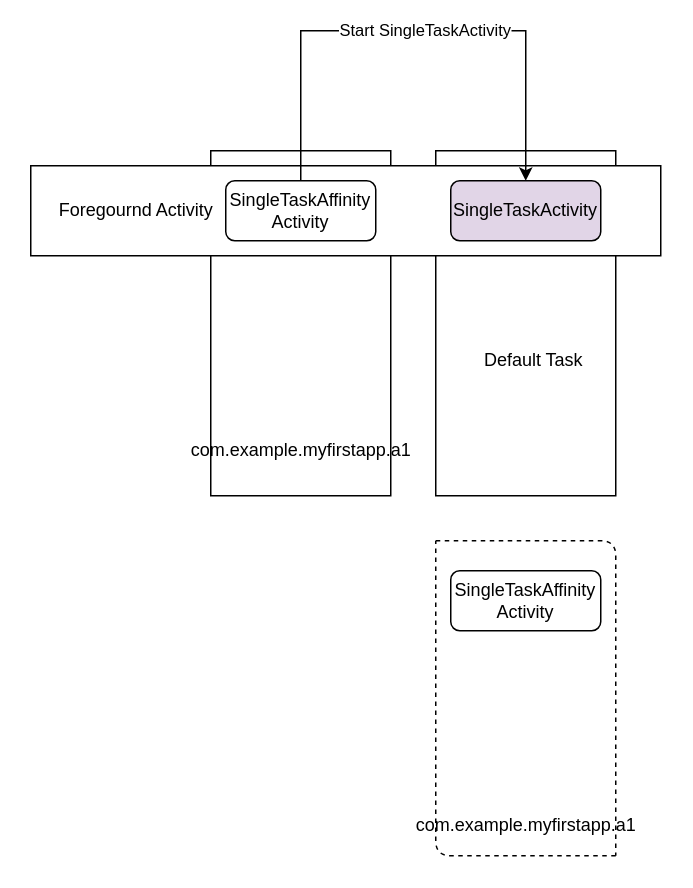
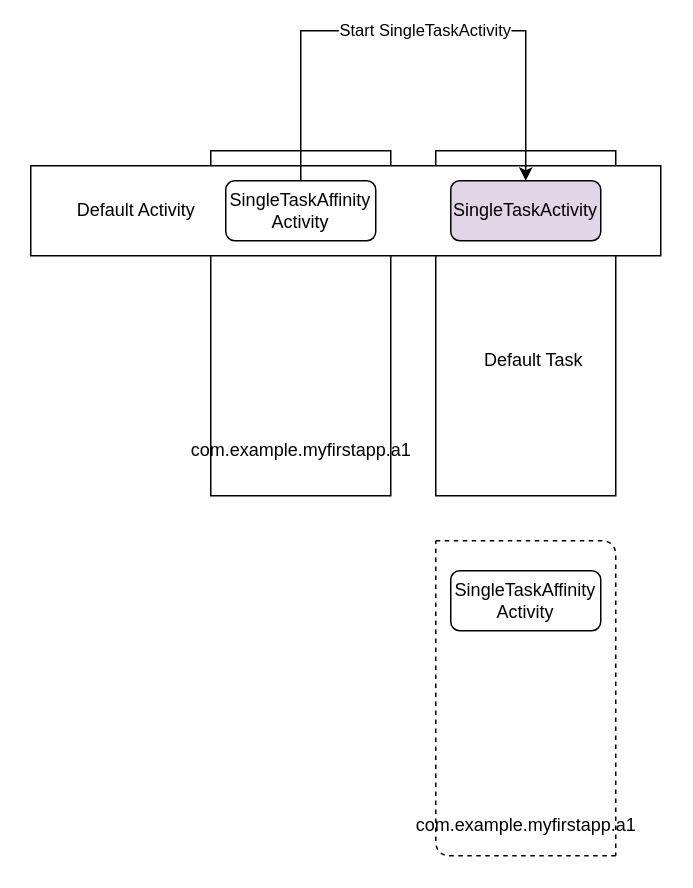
(137, 211) -> (137, 211)
